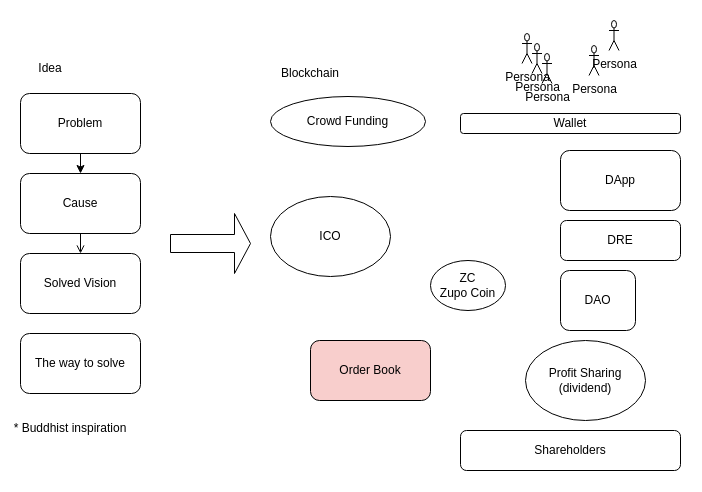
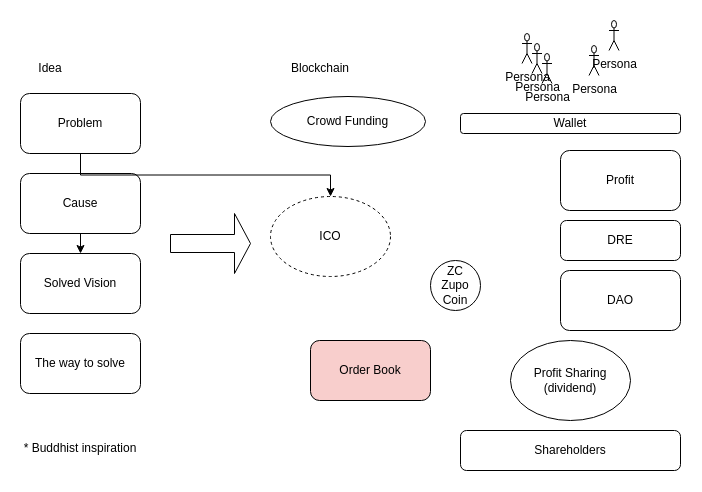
(311, 74) -> (321, 69)
(81, 165) -> (208, 175)
(621, 181) -> (621, 181)
(331, 237) -> (331, 237)
(81, 247) -> (81, 245)
(468, 286) -> (456, 286)
(598, 301) -> (621, 301)
(586, 381) -> (571, 381)
(71, 429) -> (81, 449)
